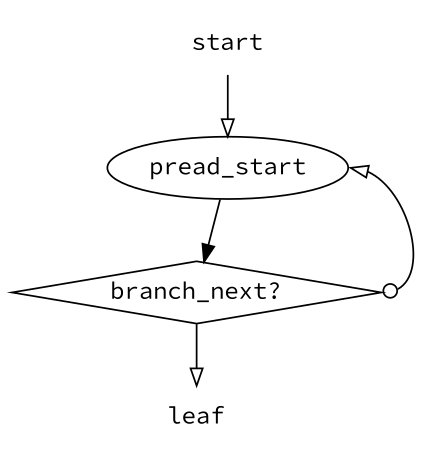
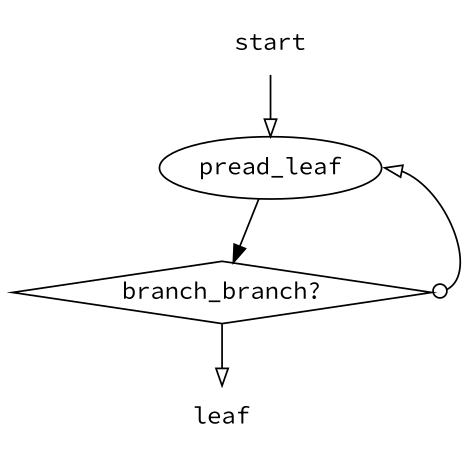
(228, 168) -> (271, 168)
(197, 292) -> (222, 292)
